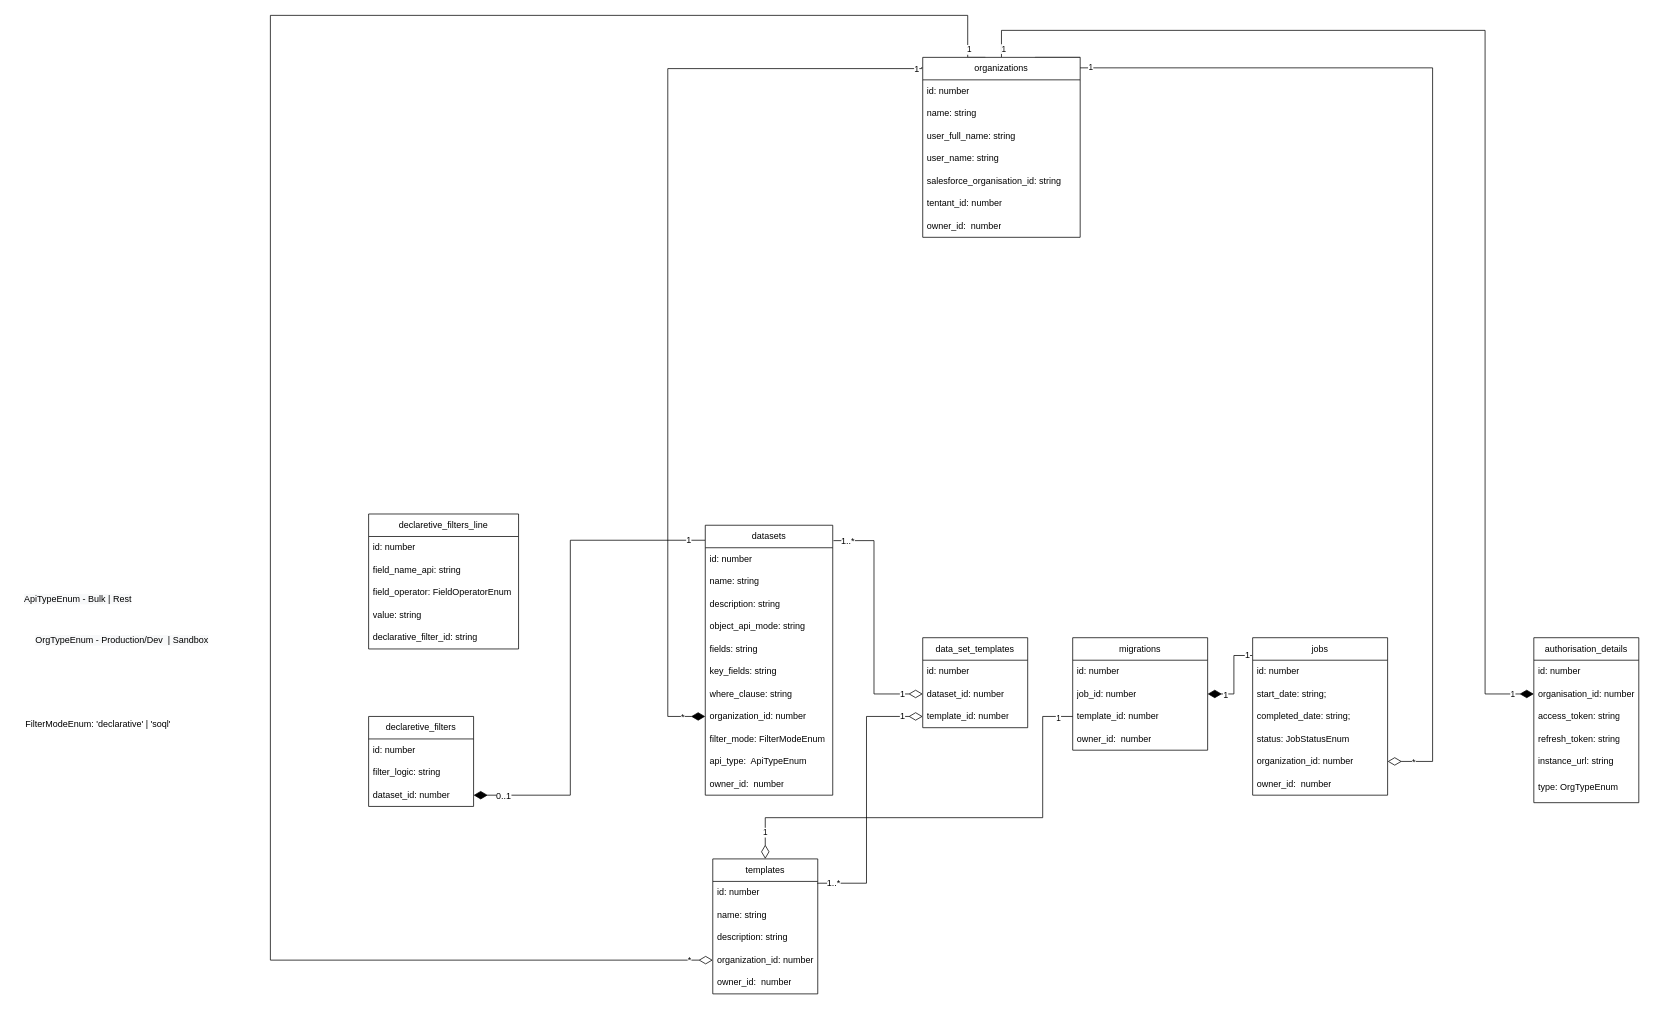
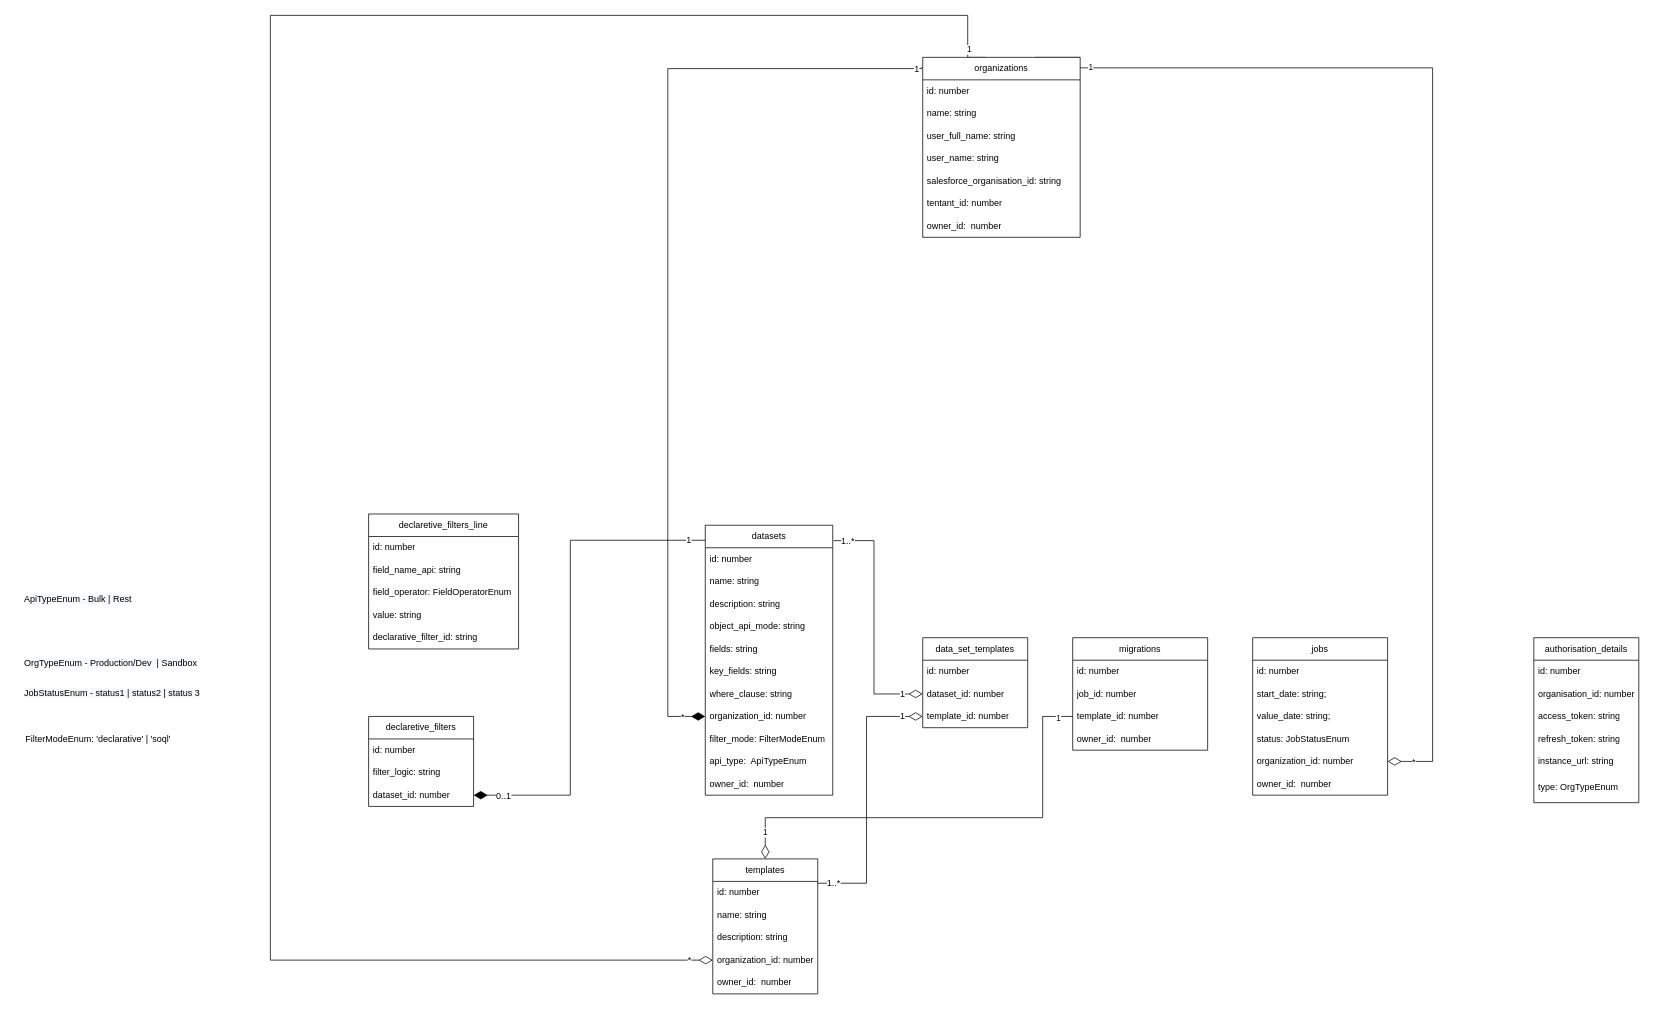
(1231, 30) -> none
(128, 645) -> (117, 668)
(1243, 656) -> none
none -> (117, 698)
(1309, 717) -> (1299, 717)
(98, 724) -> (98, 739)
